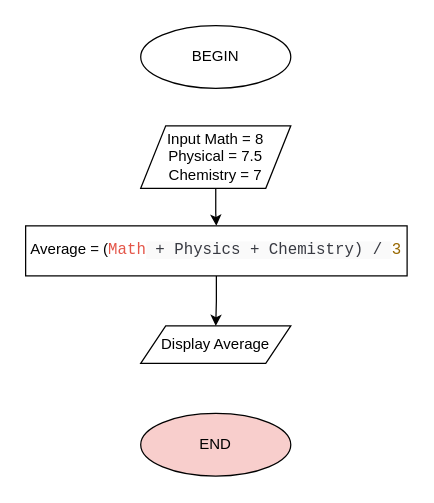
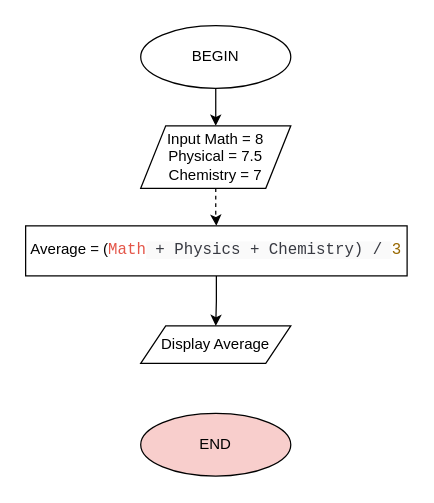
none -> (216, 111)
(216, 203) -> (216, 203)
